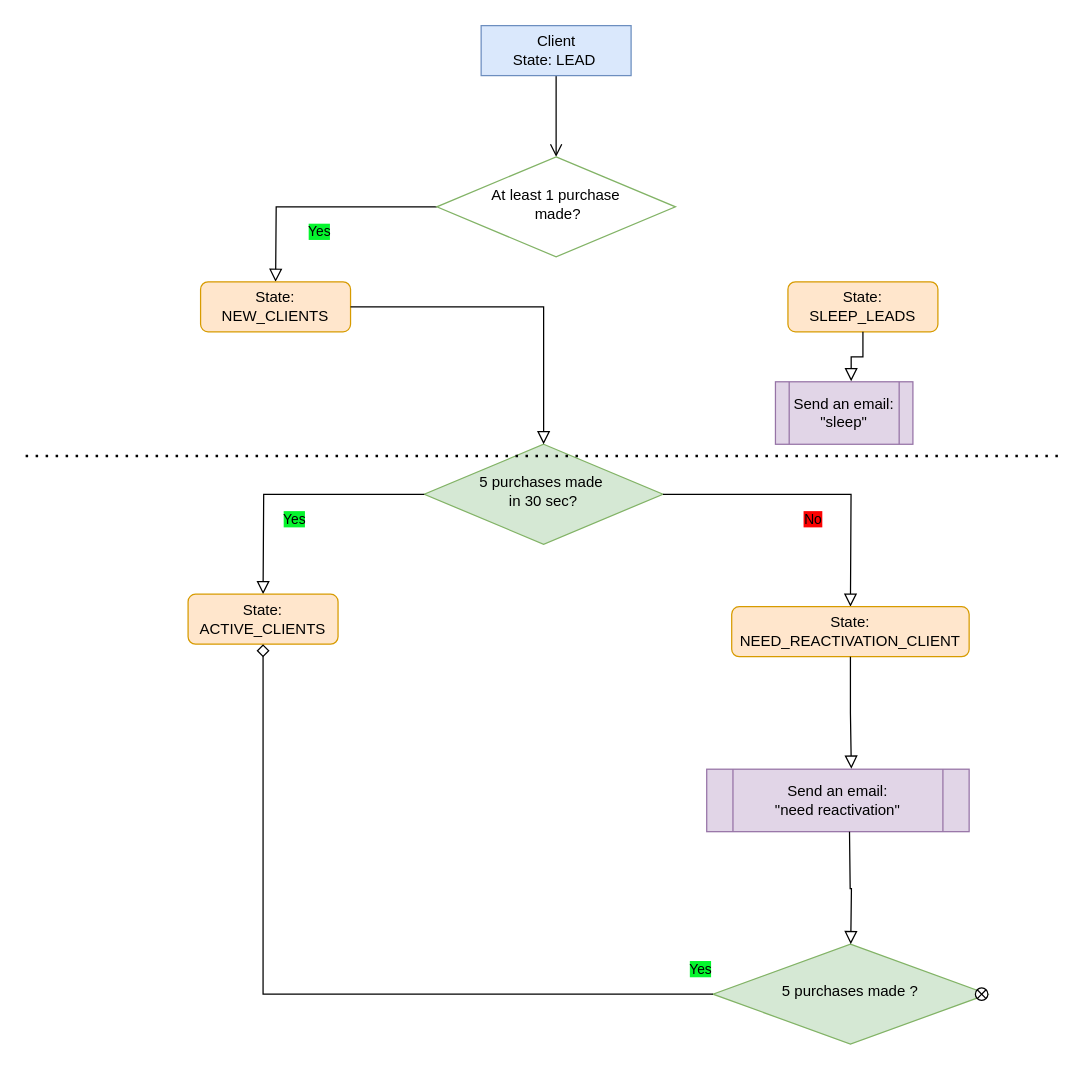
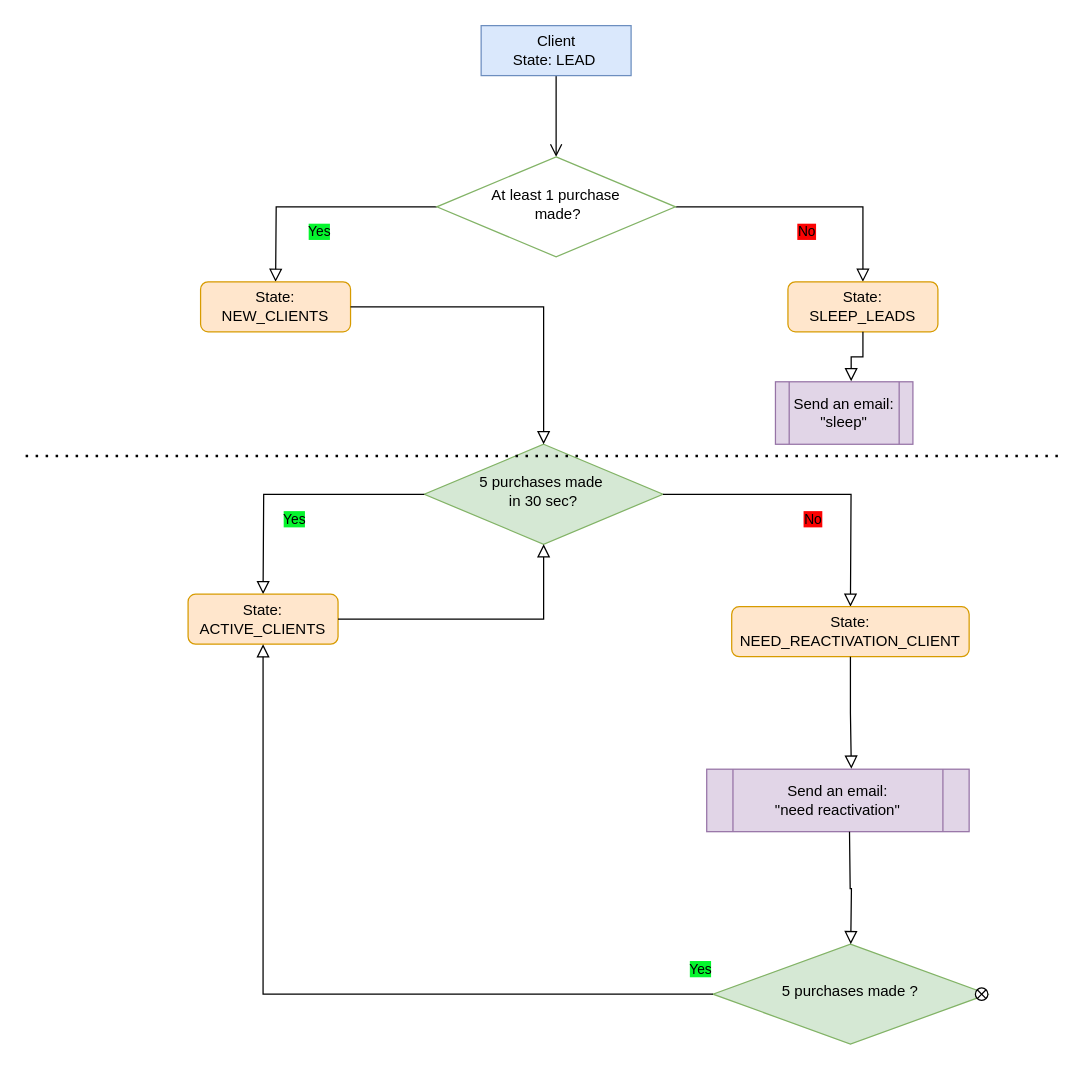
none -> (800, 207)
none -> (472, 619)
(263, 658) -> (263, 658)
